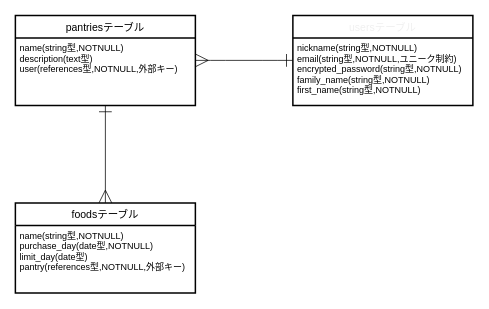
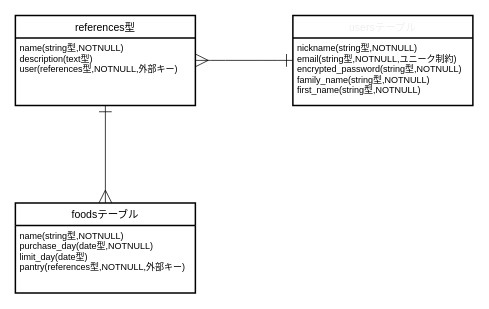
(105, 27) -> (105, 27)
